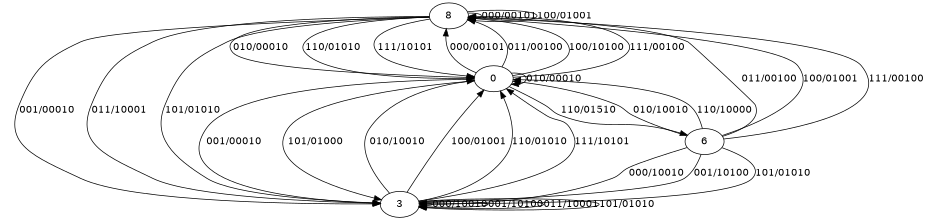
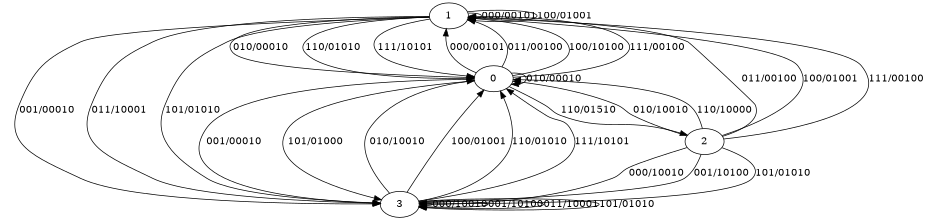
(449, 16) -> (449, 16)
(705, 142) -> (705, 142)
